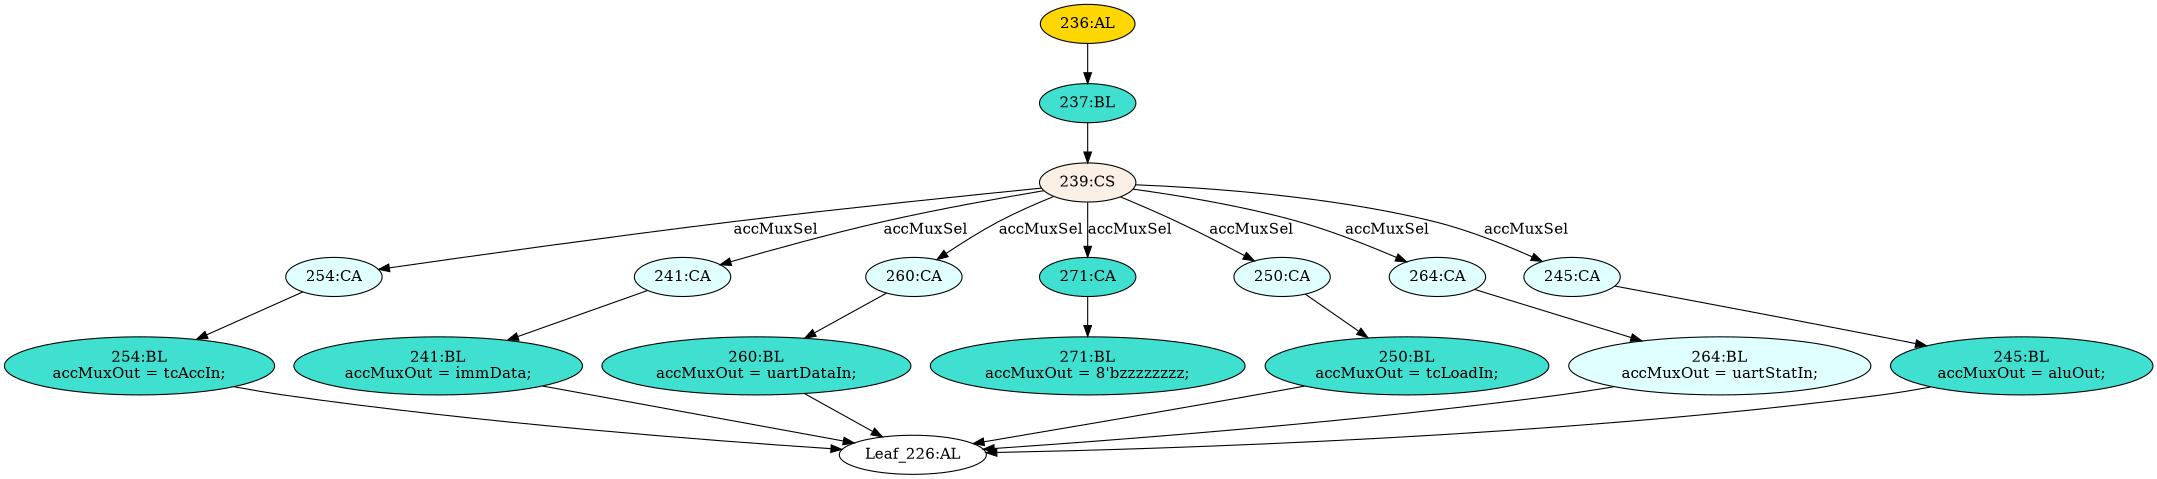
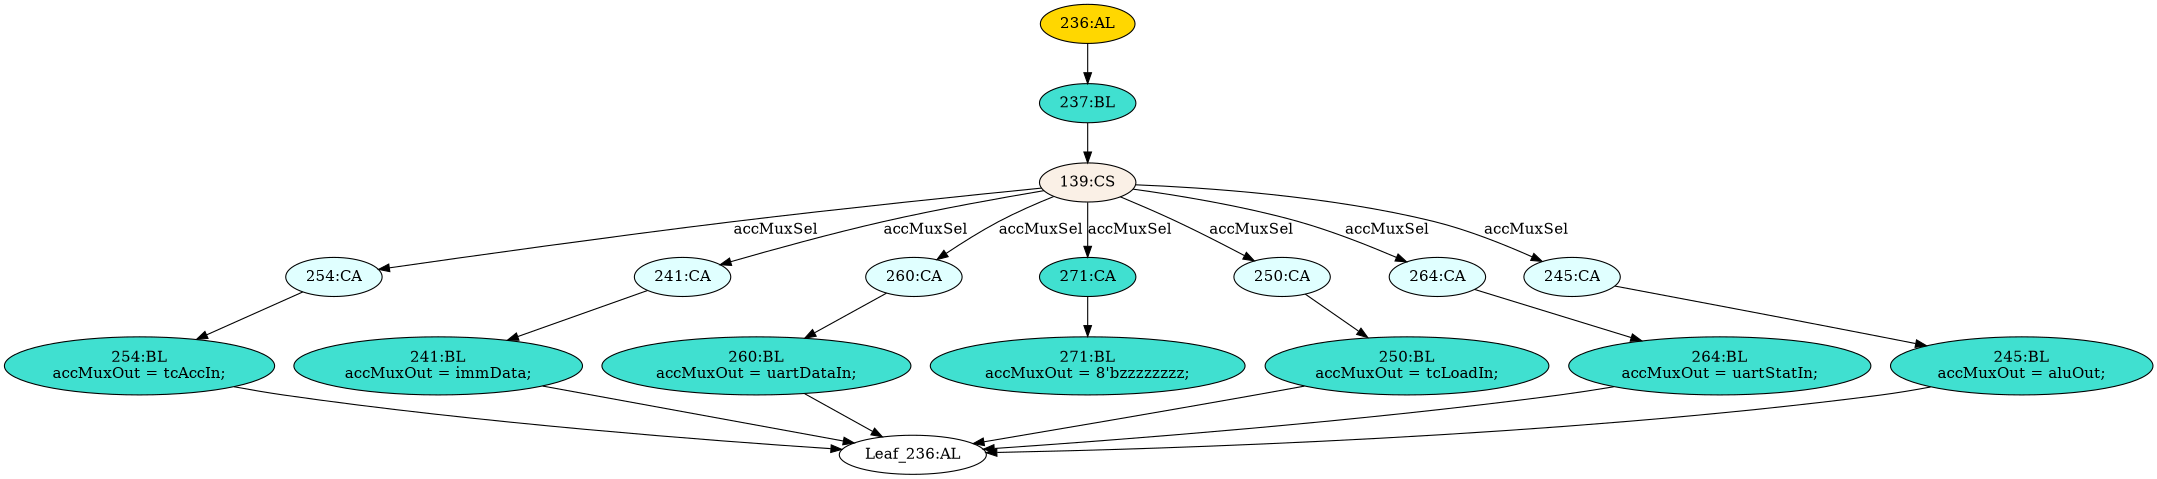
(1088, 182) -> (1088, 182)
(1720, 366) -> (1720, 366)
(913, 455) -> (913, 455)
